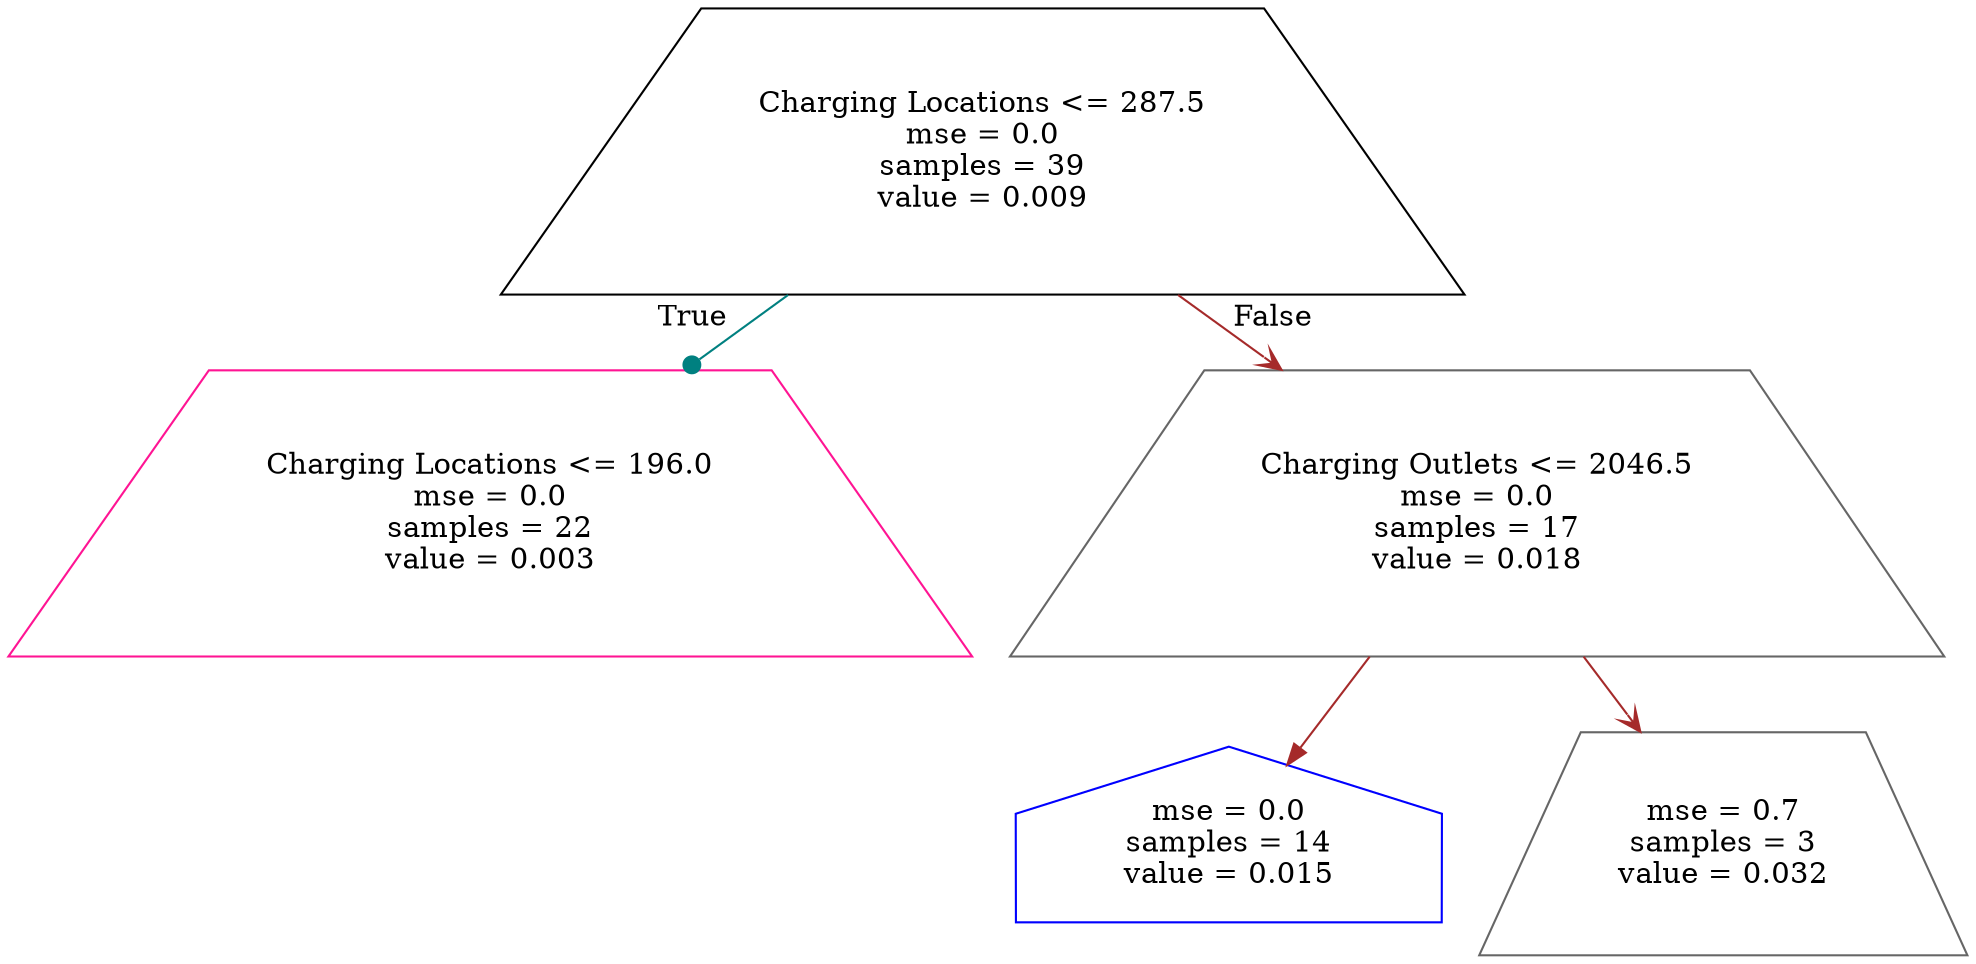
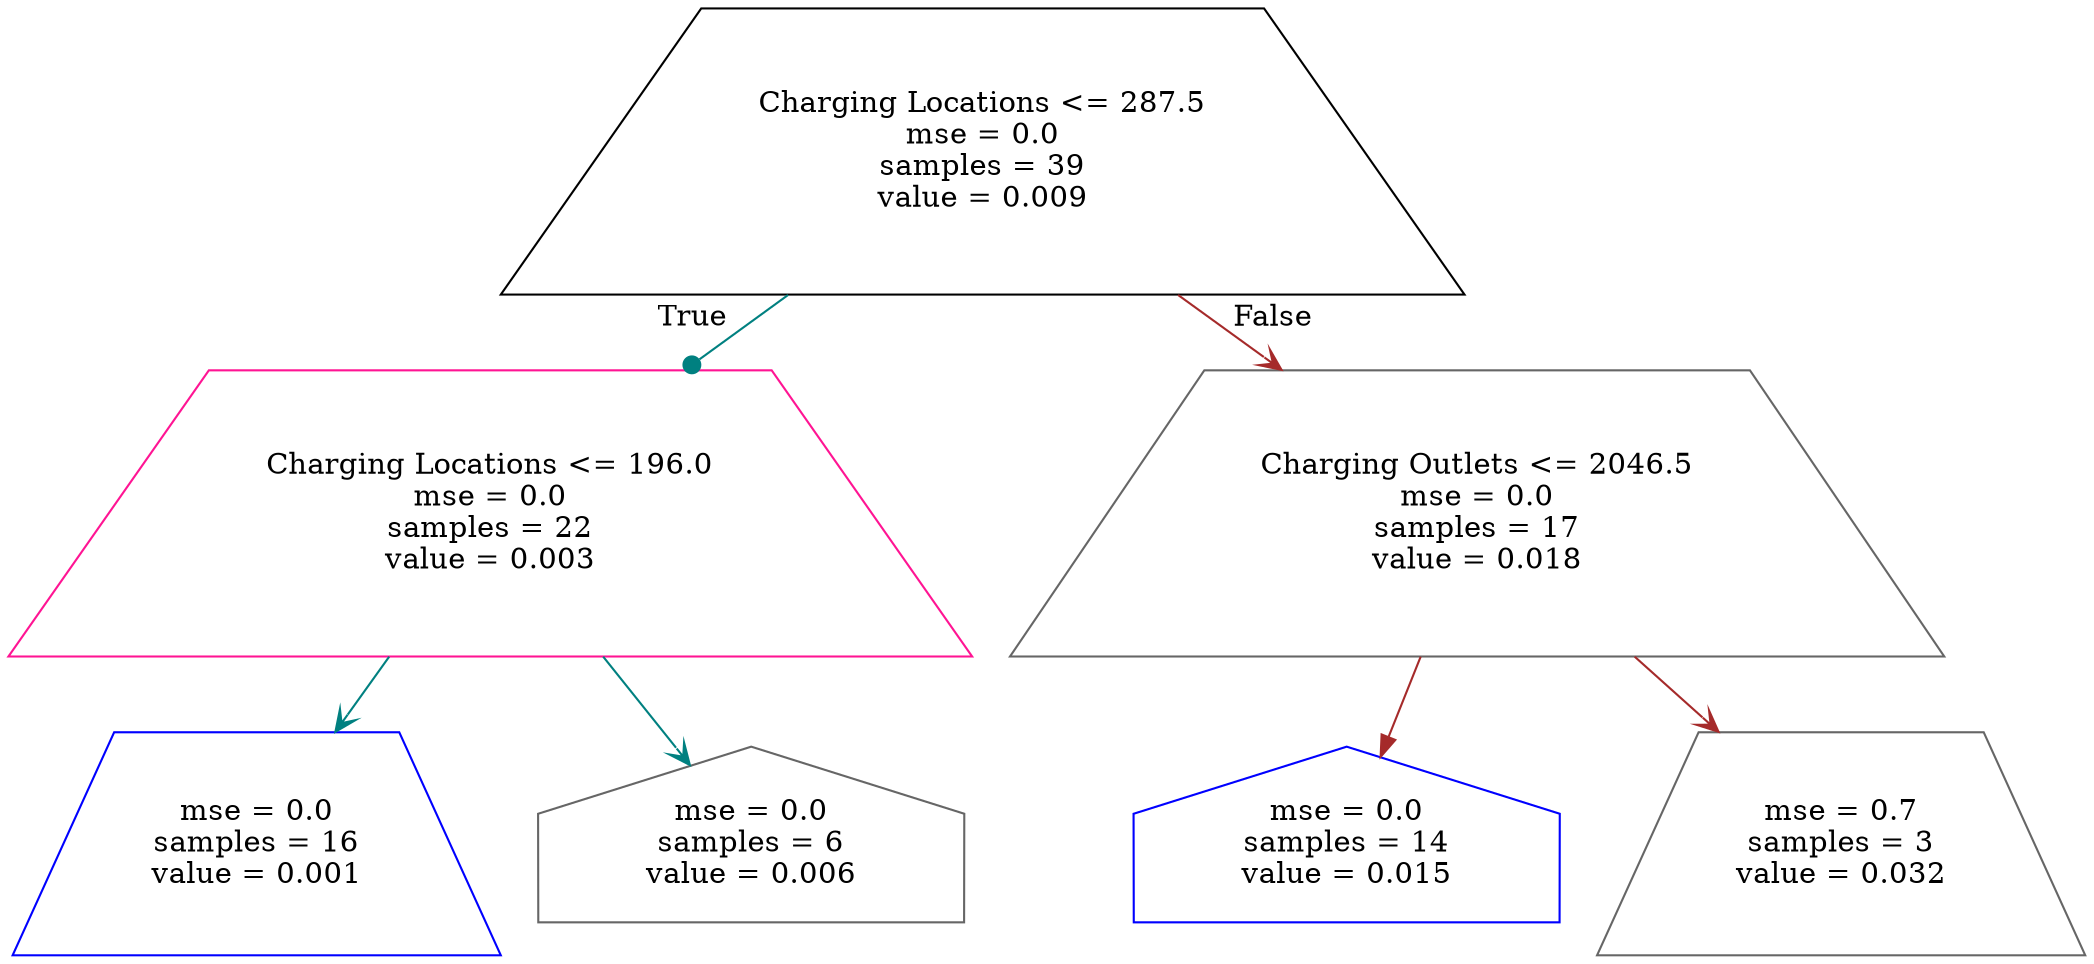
none -> (257, 844)
none -> (751, 844)
